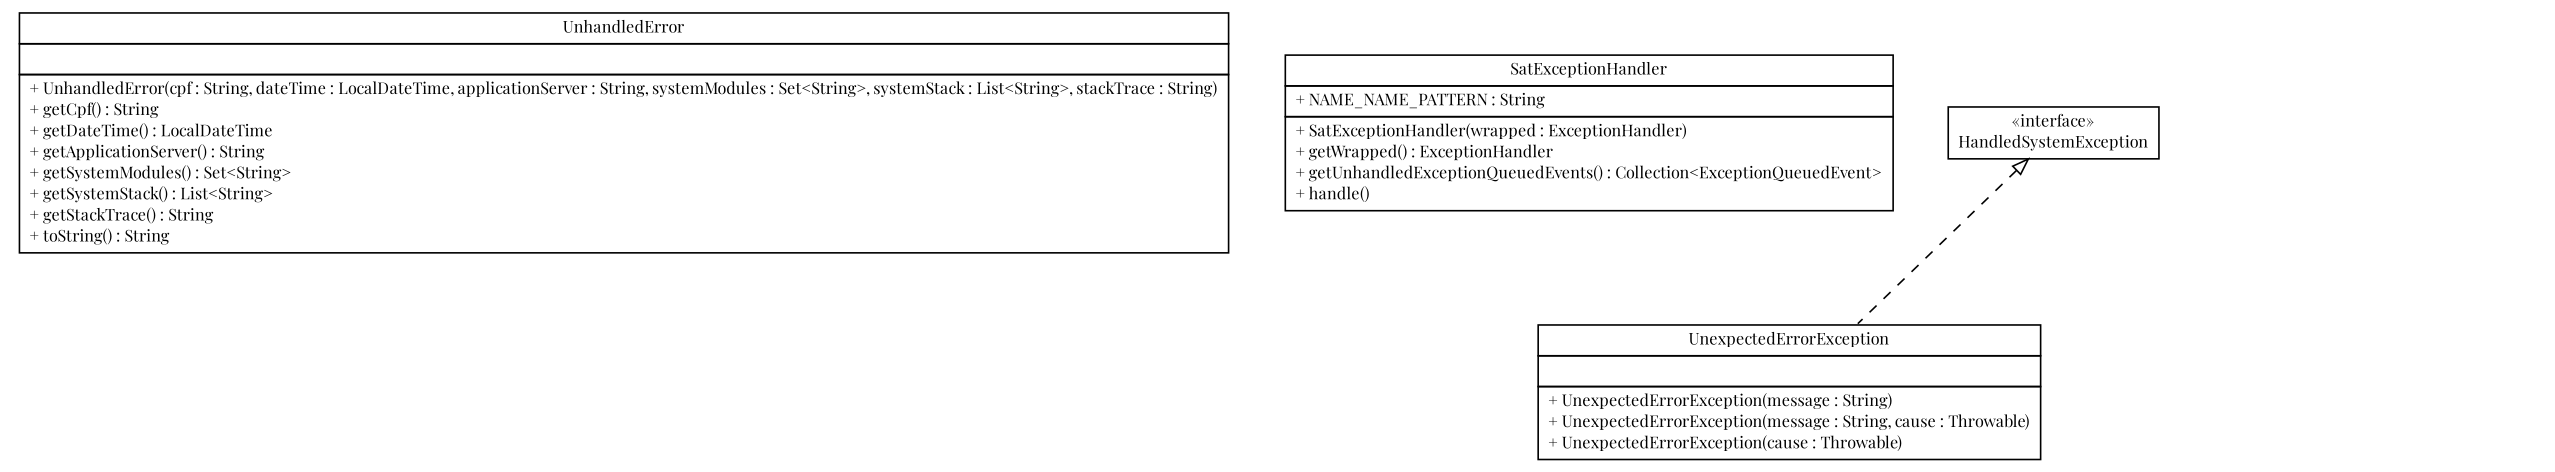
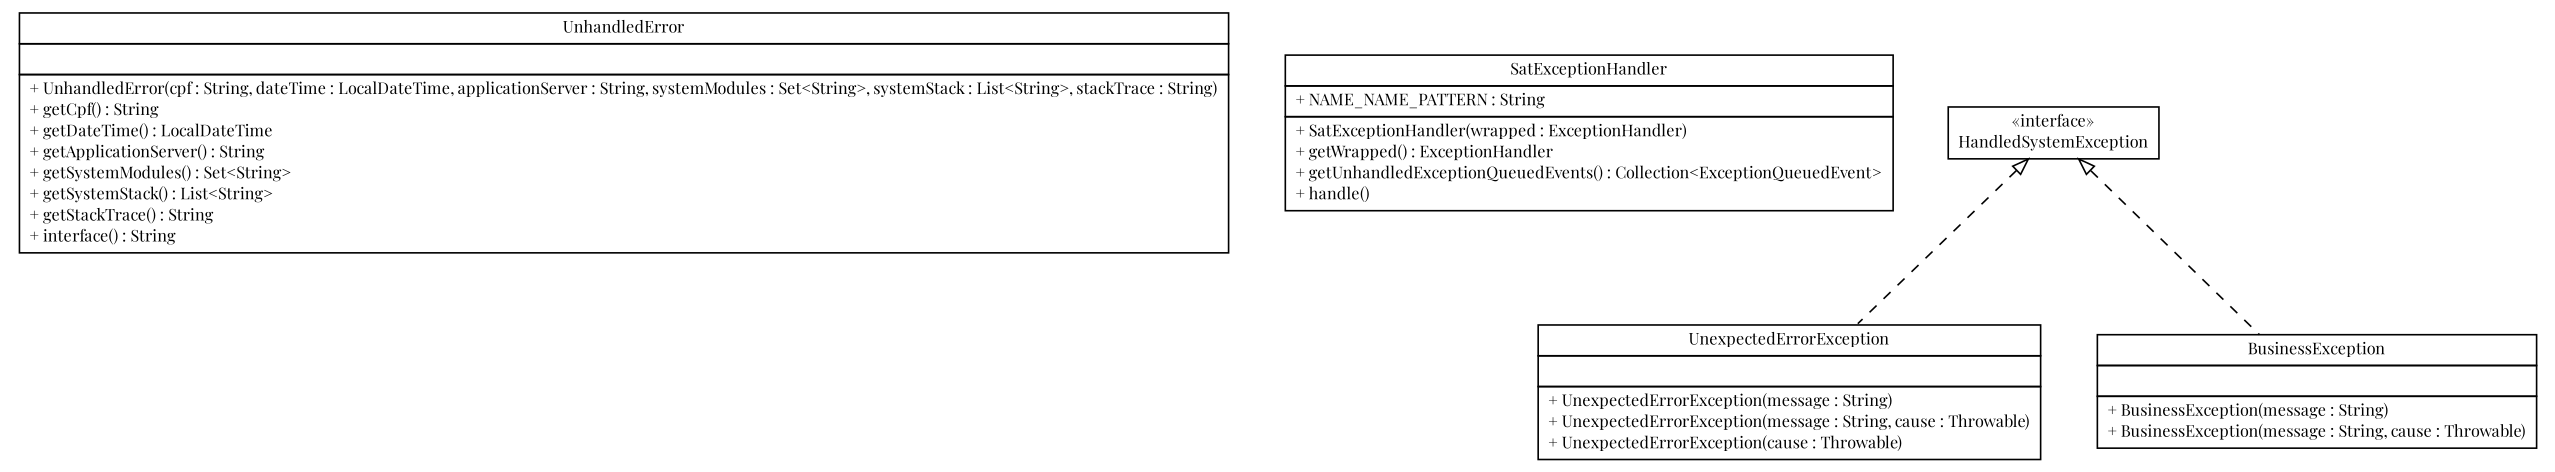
(100, 237) -> (103, 237)
none -> (2316, 391)
